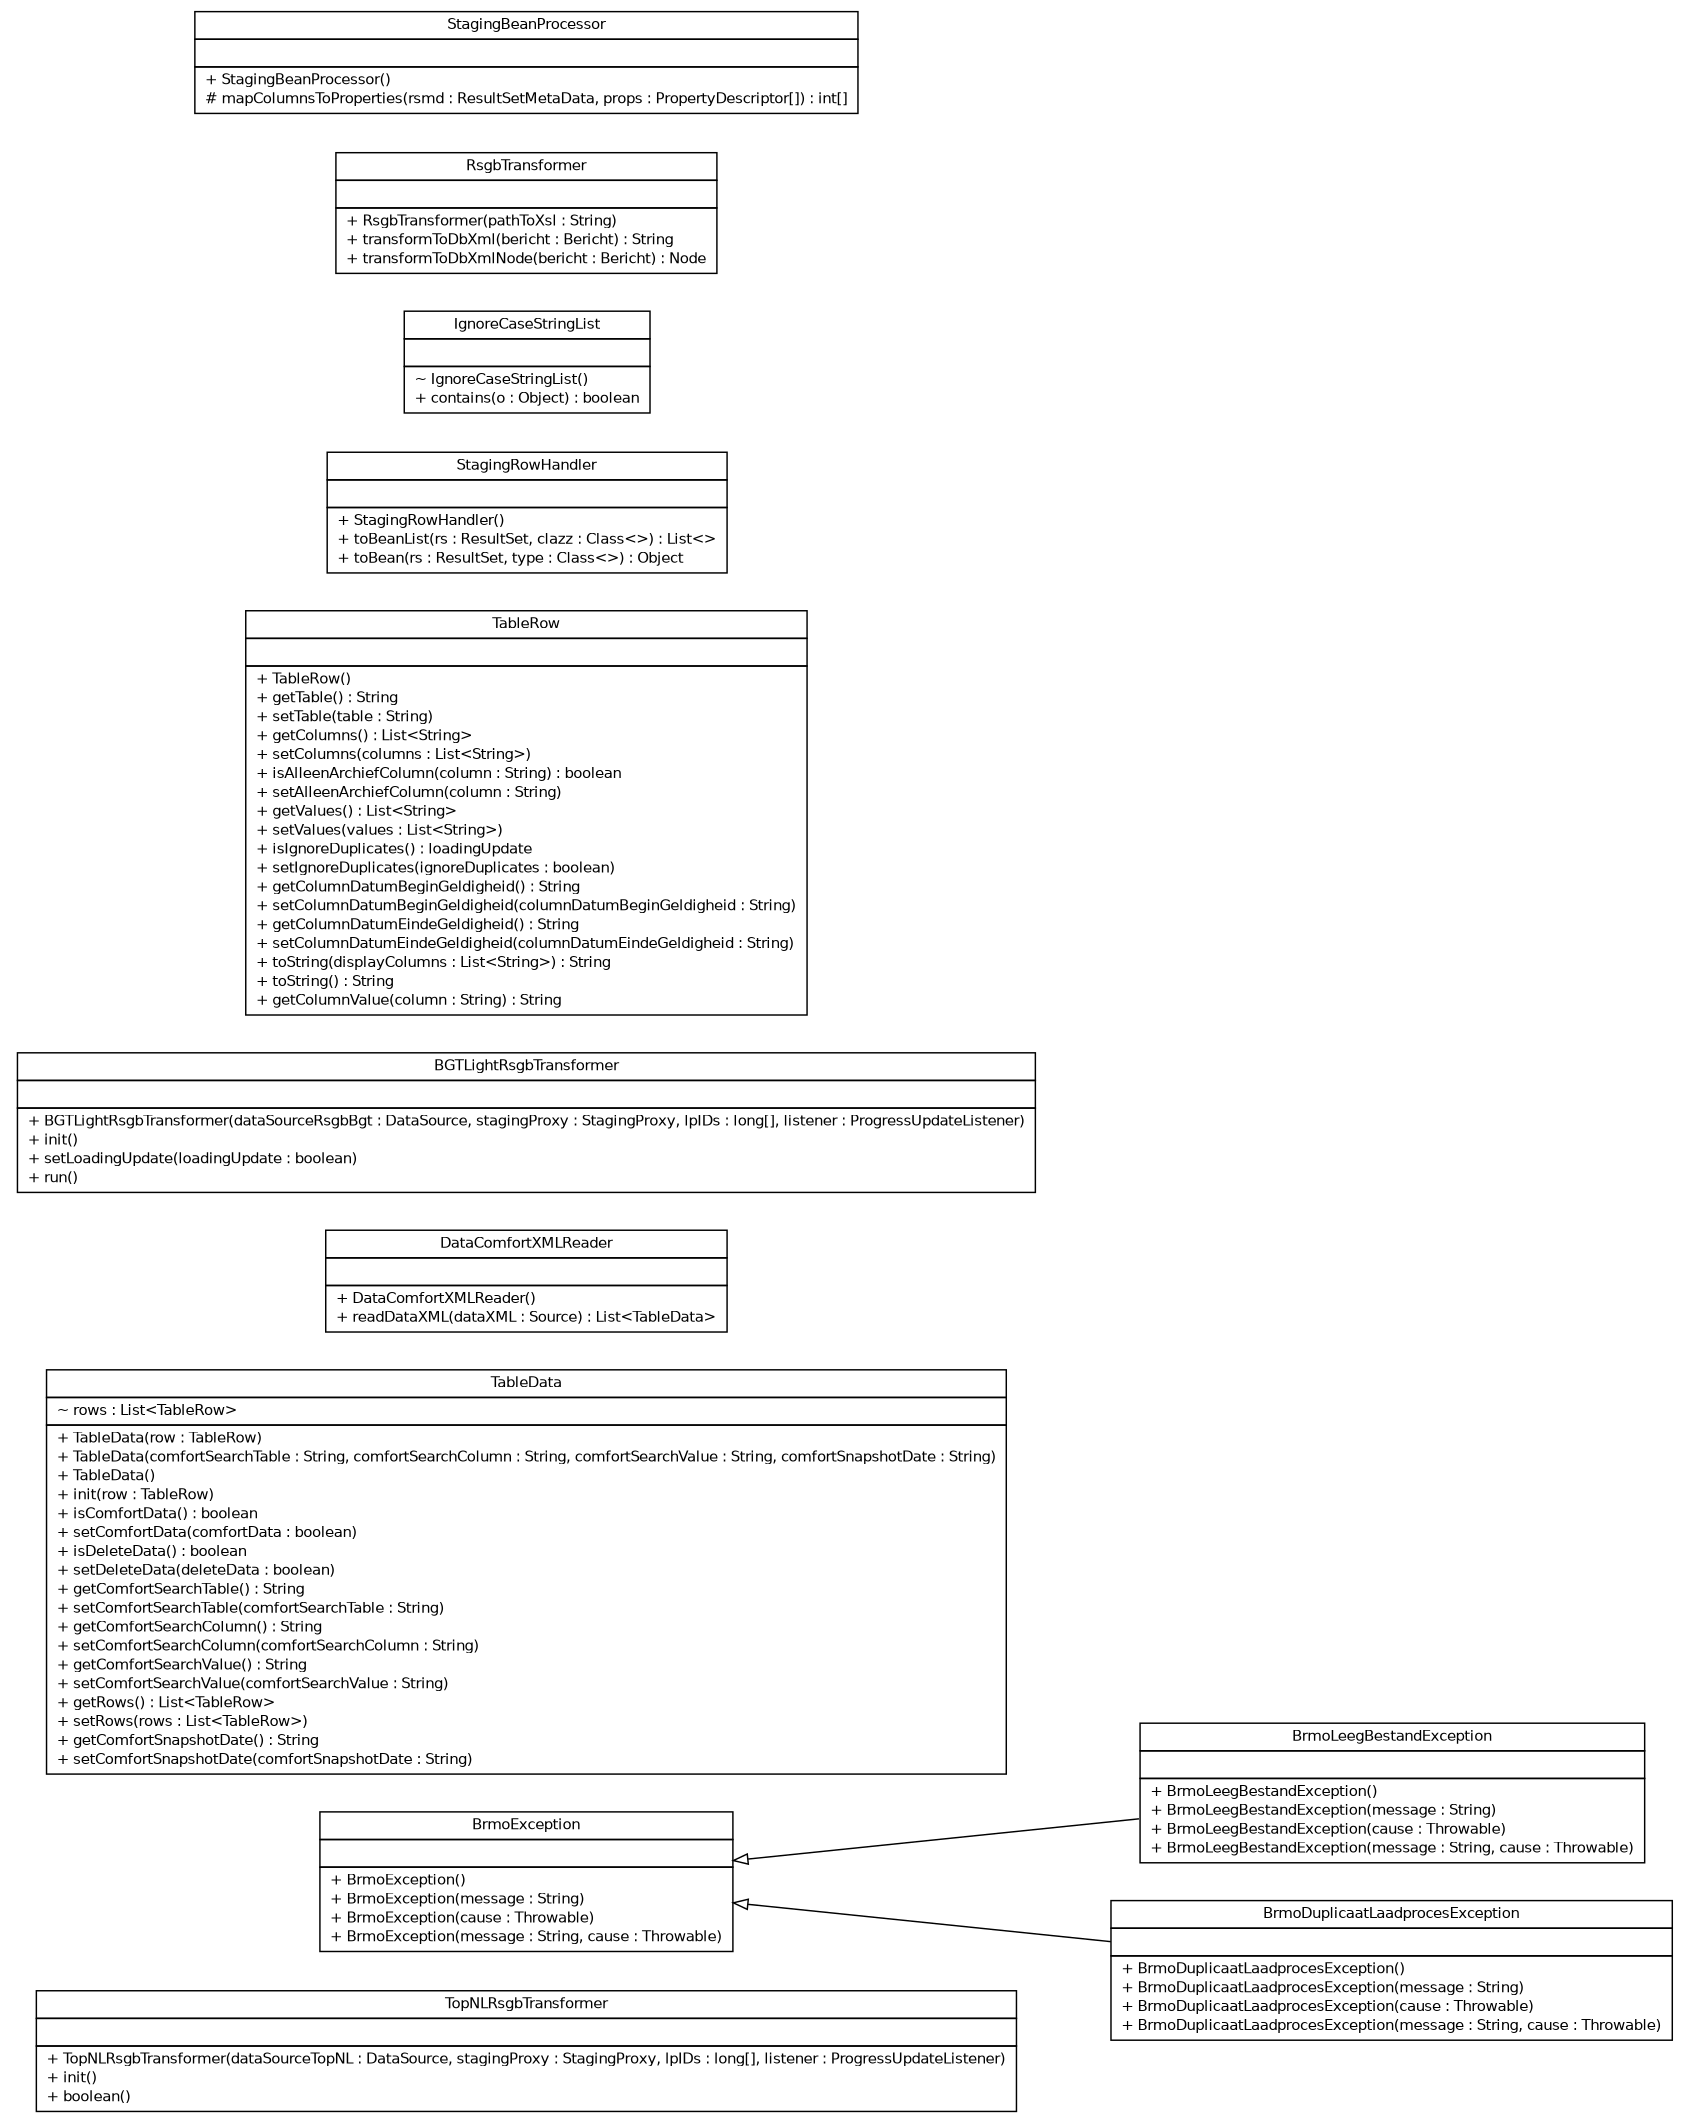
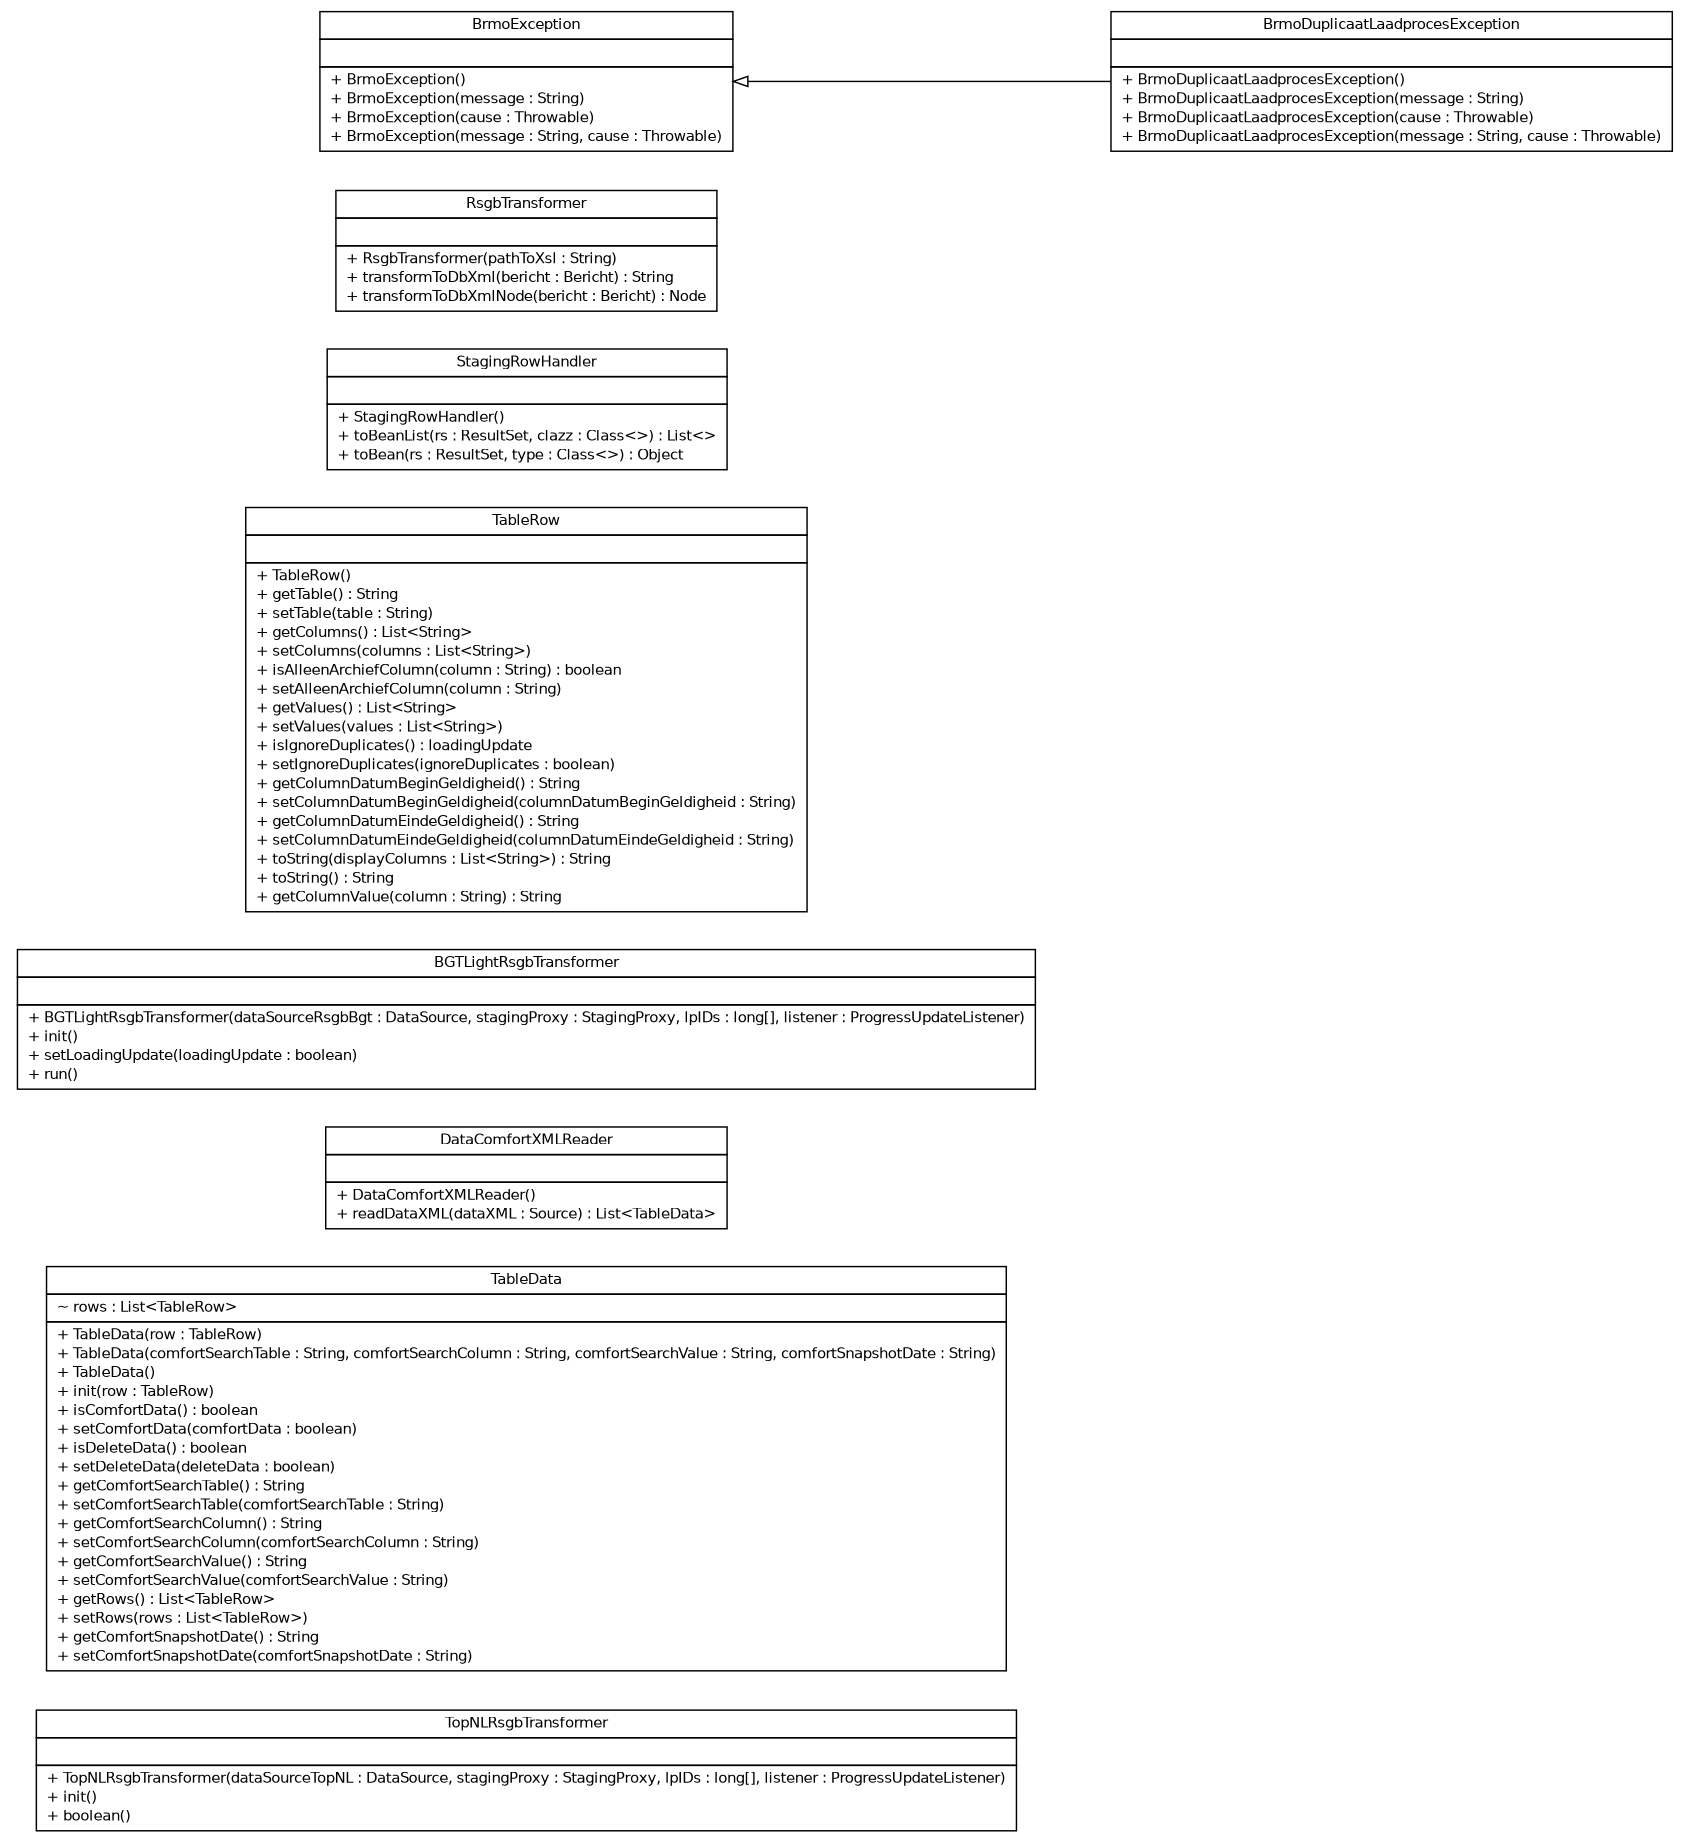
(526, 63) -> none
(526, 362) -> none
(1392, 1793) -> none
